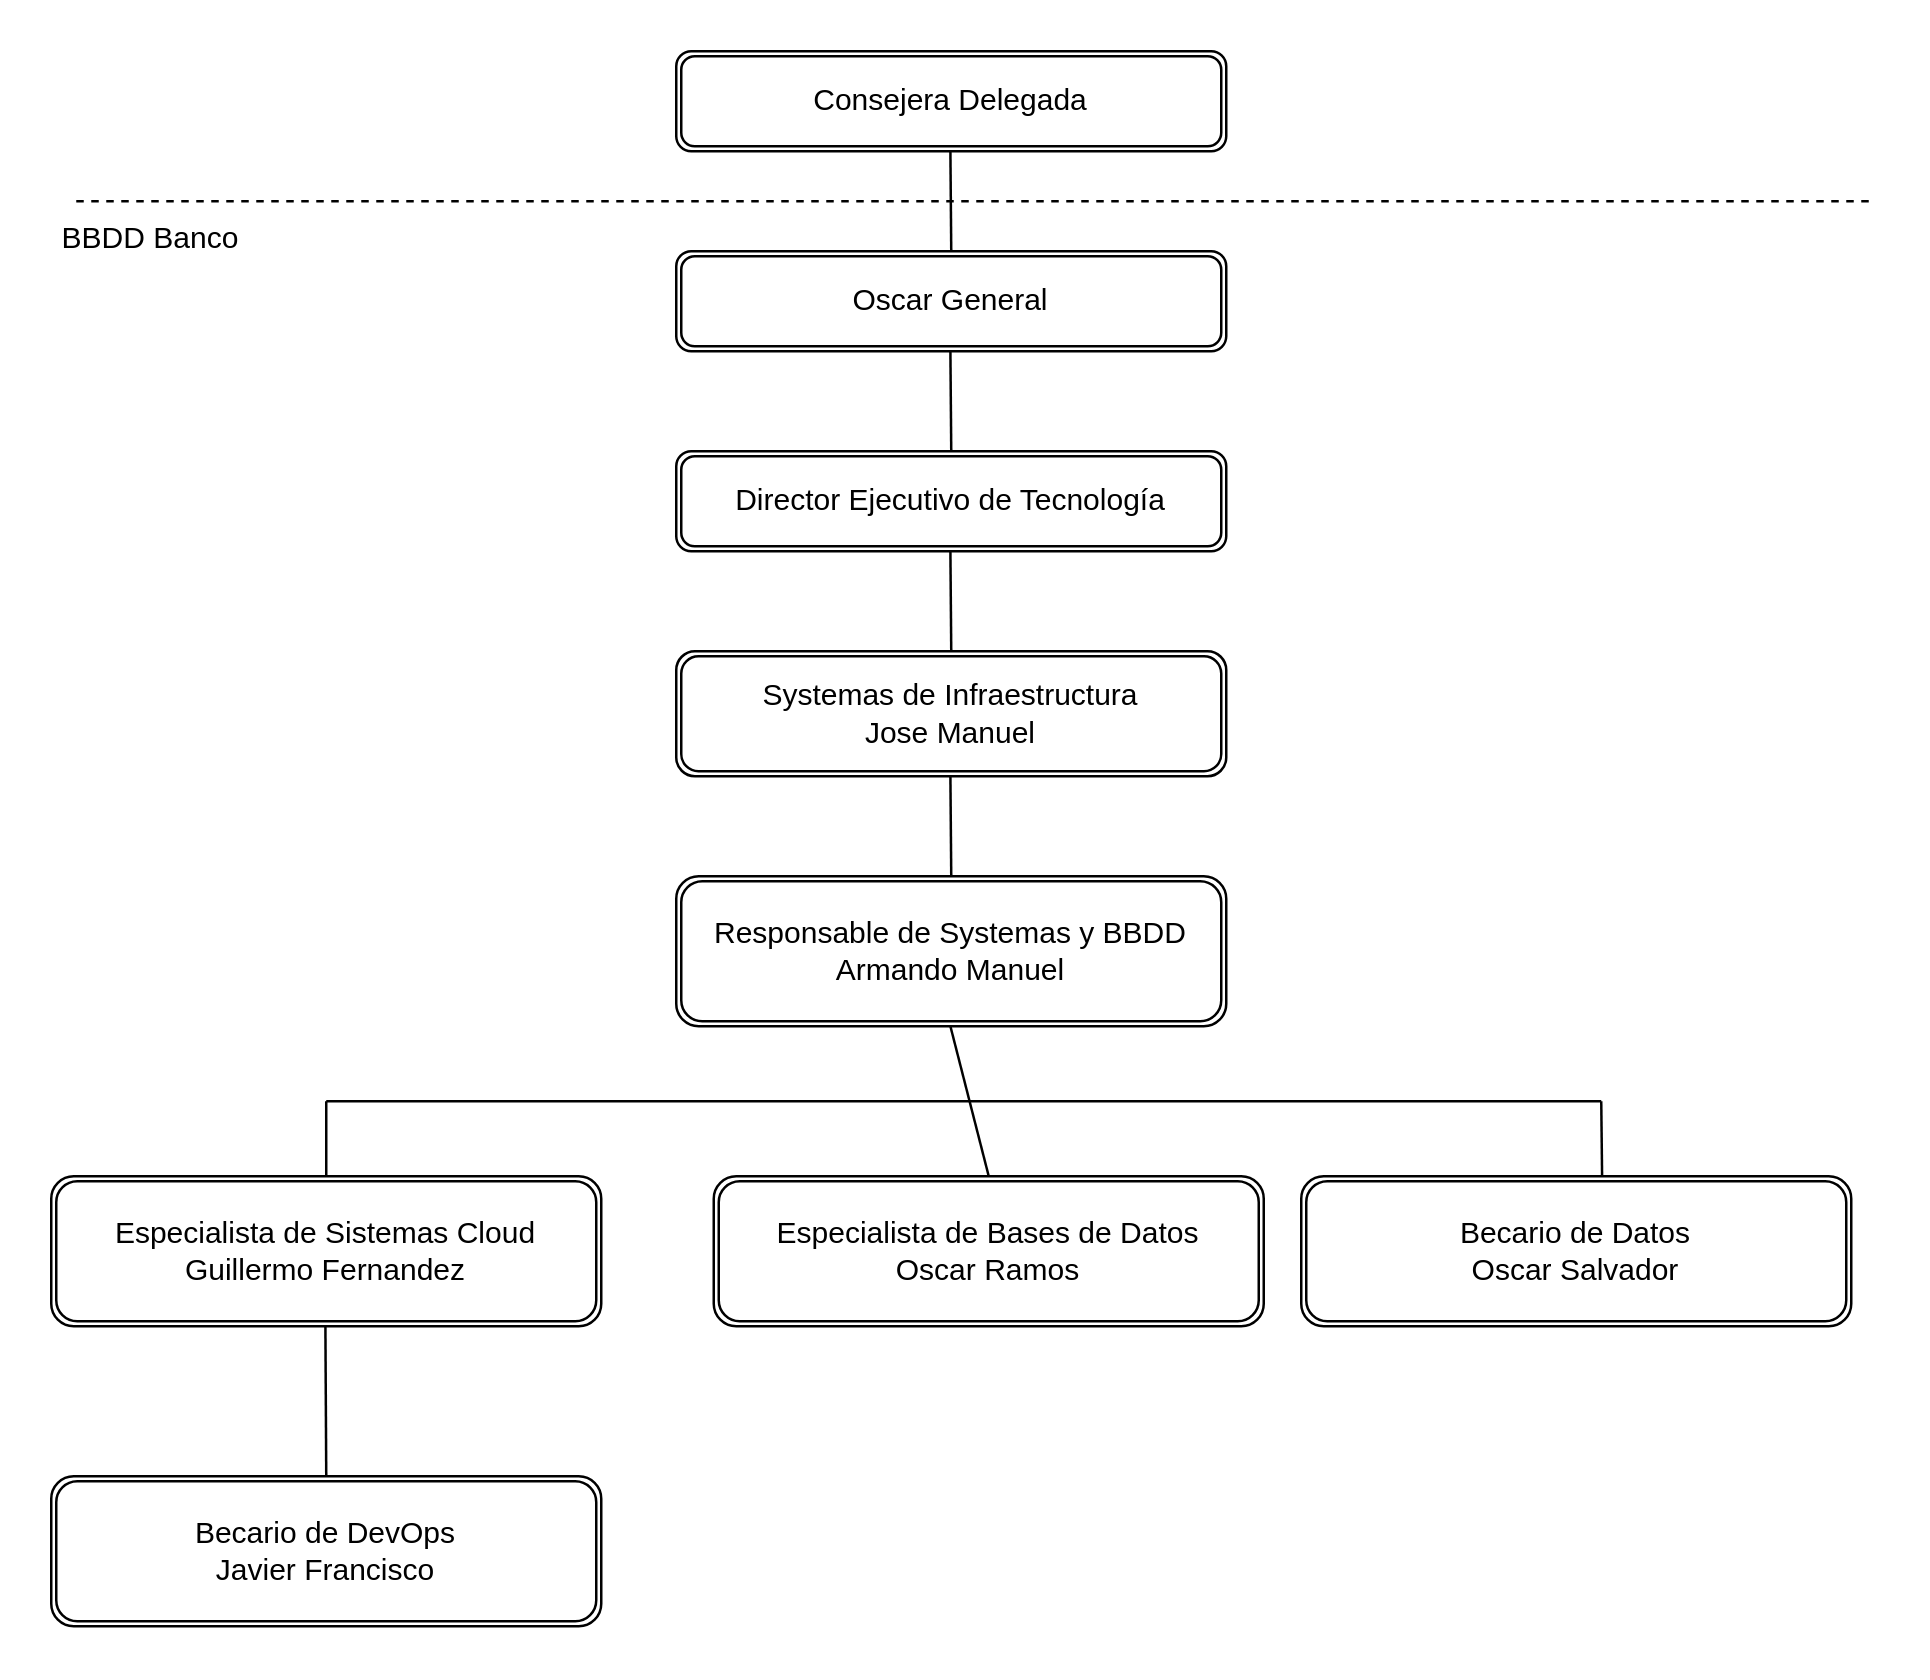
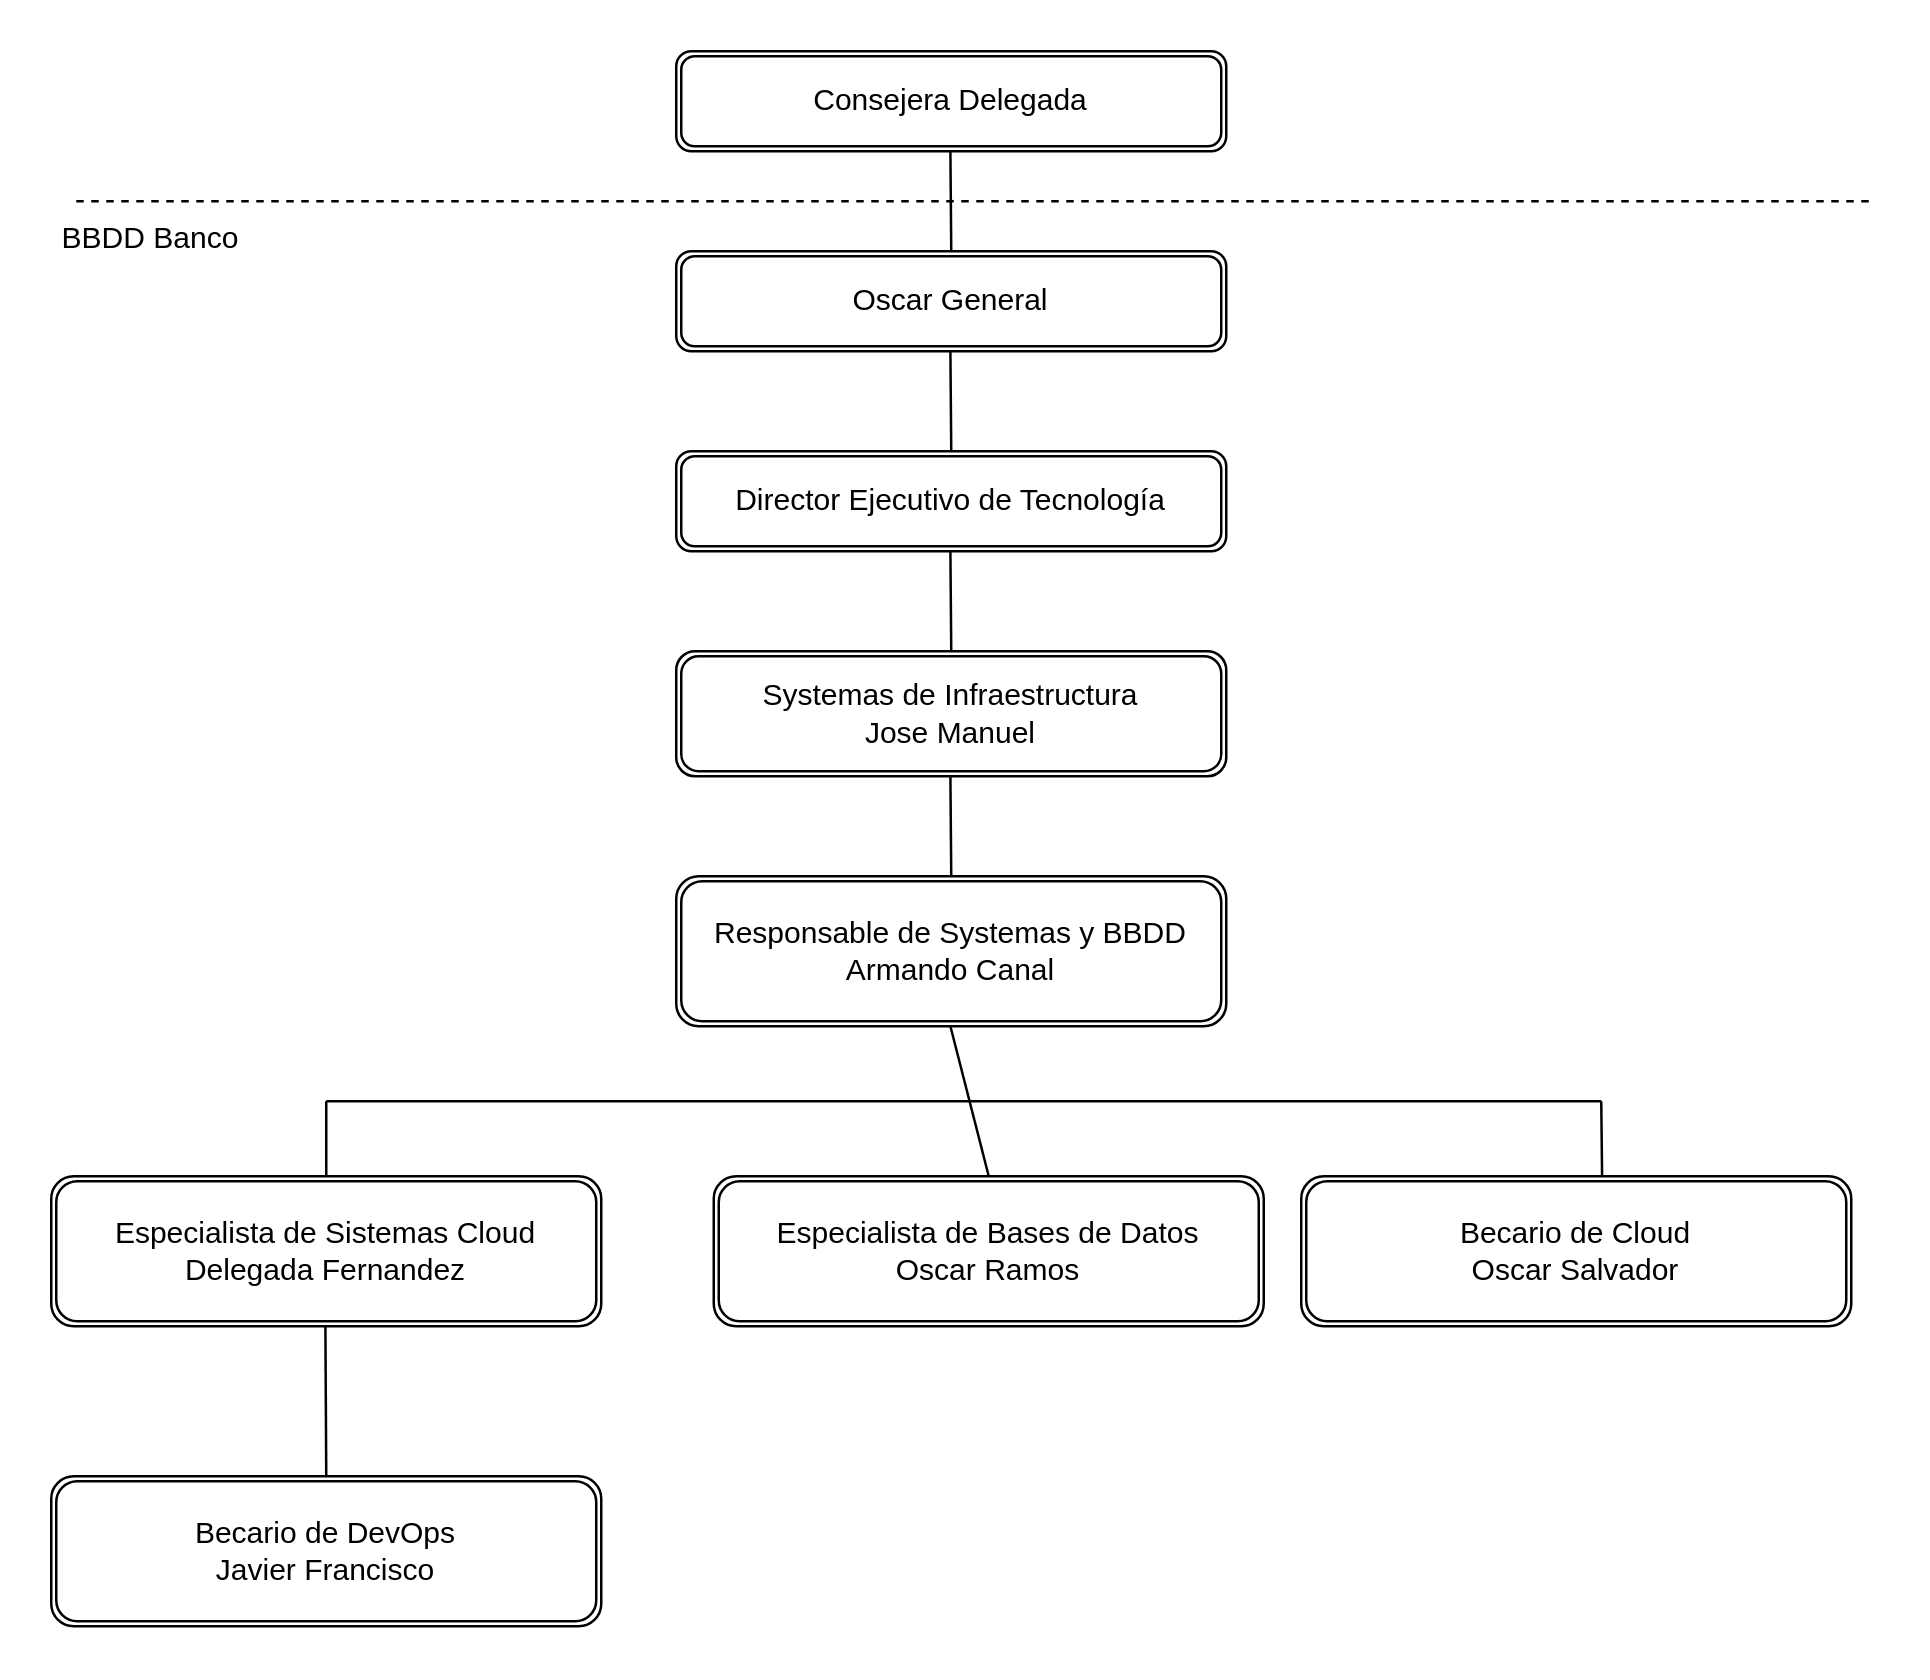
(951, 951) -> (951, 951)
(326, 1251) -> (326, 1251)
(1576, 1251) -> (1576, 1251)
